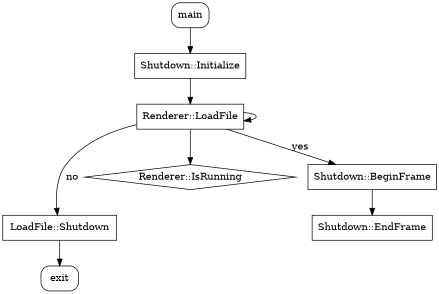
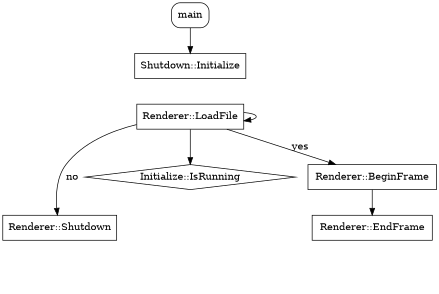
(190, 88) -> none
(190, 177) -> (190, 177)
(372, 177) -> (372, 177)
(60, 228) -> (60, 228)
(372, 228) -> (372, 228)
(60, 278) -> none
